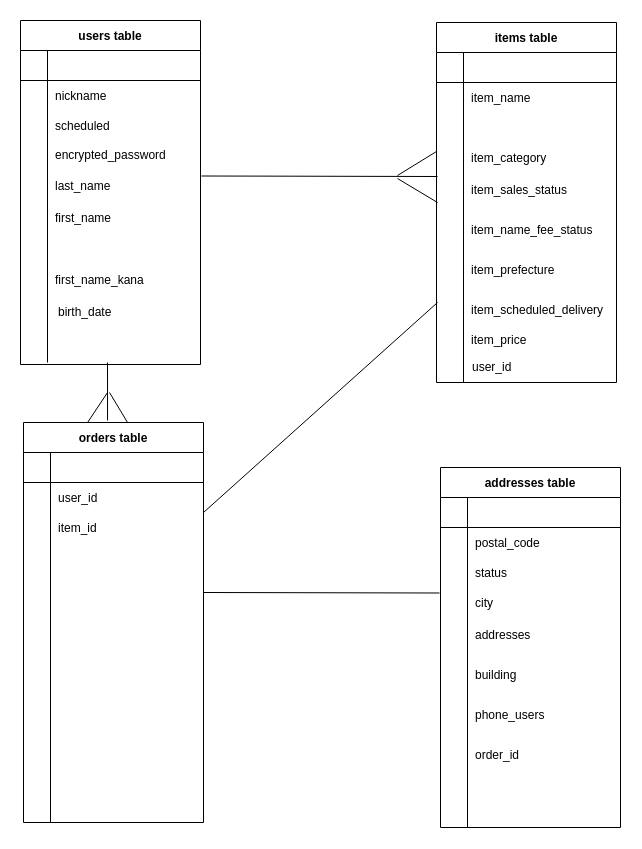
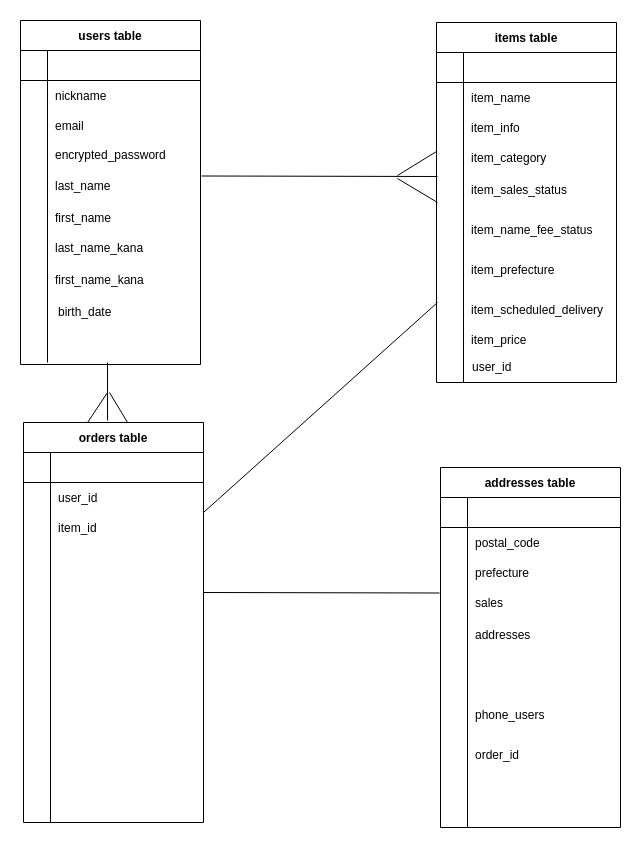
(84, 126) -> (69, 126)
none -> (540, 128)
none -> (124, 248)
(495, 573) -> (509, 573)
(487, 603) -> (490, 603)
(544, 675) -> none
